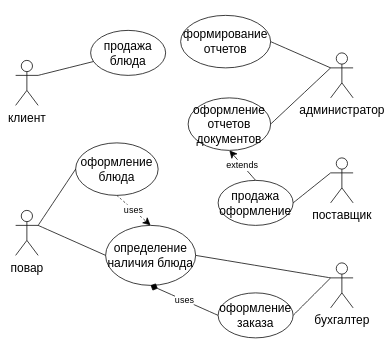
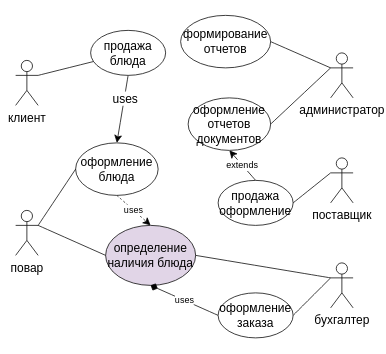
none -> (123, 107)
(150, 255) -> (150, 255)
